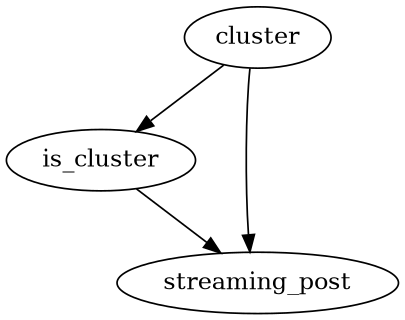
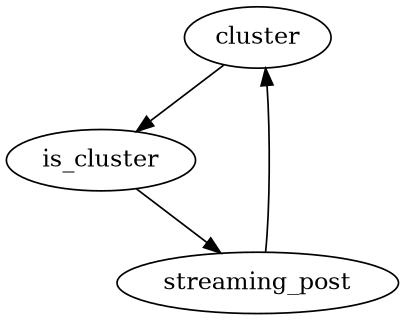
(246, 151) -> (269, 169)
